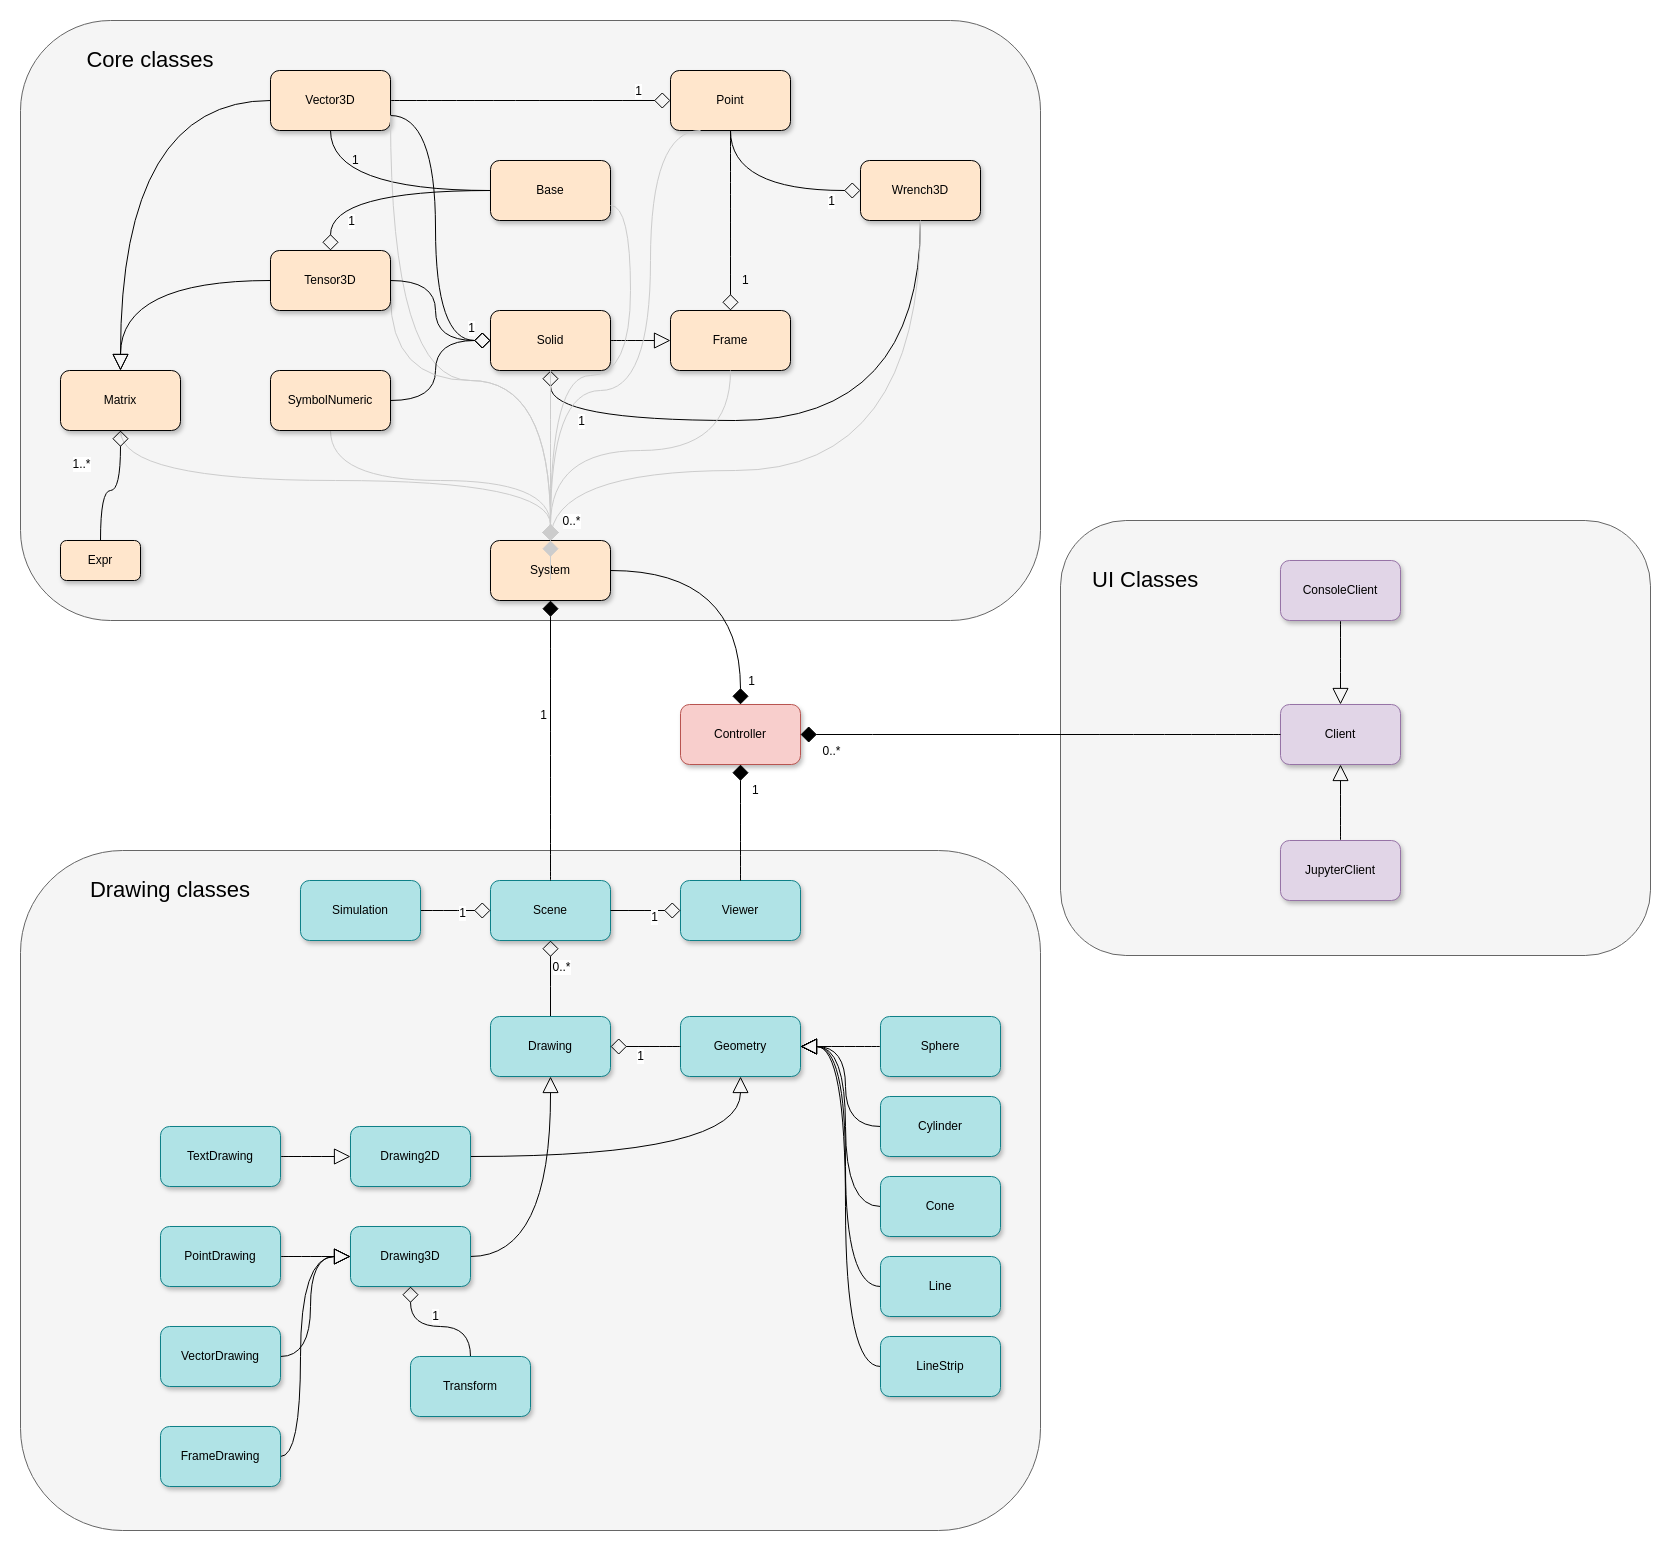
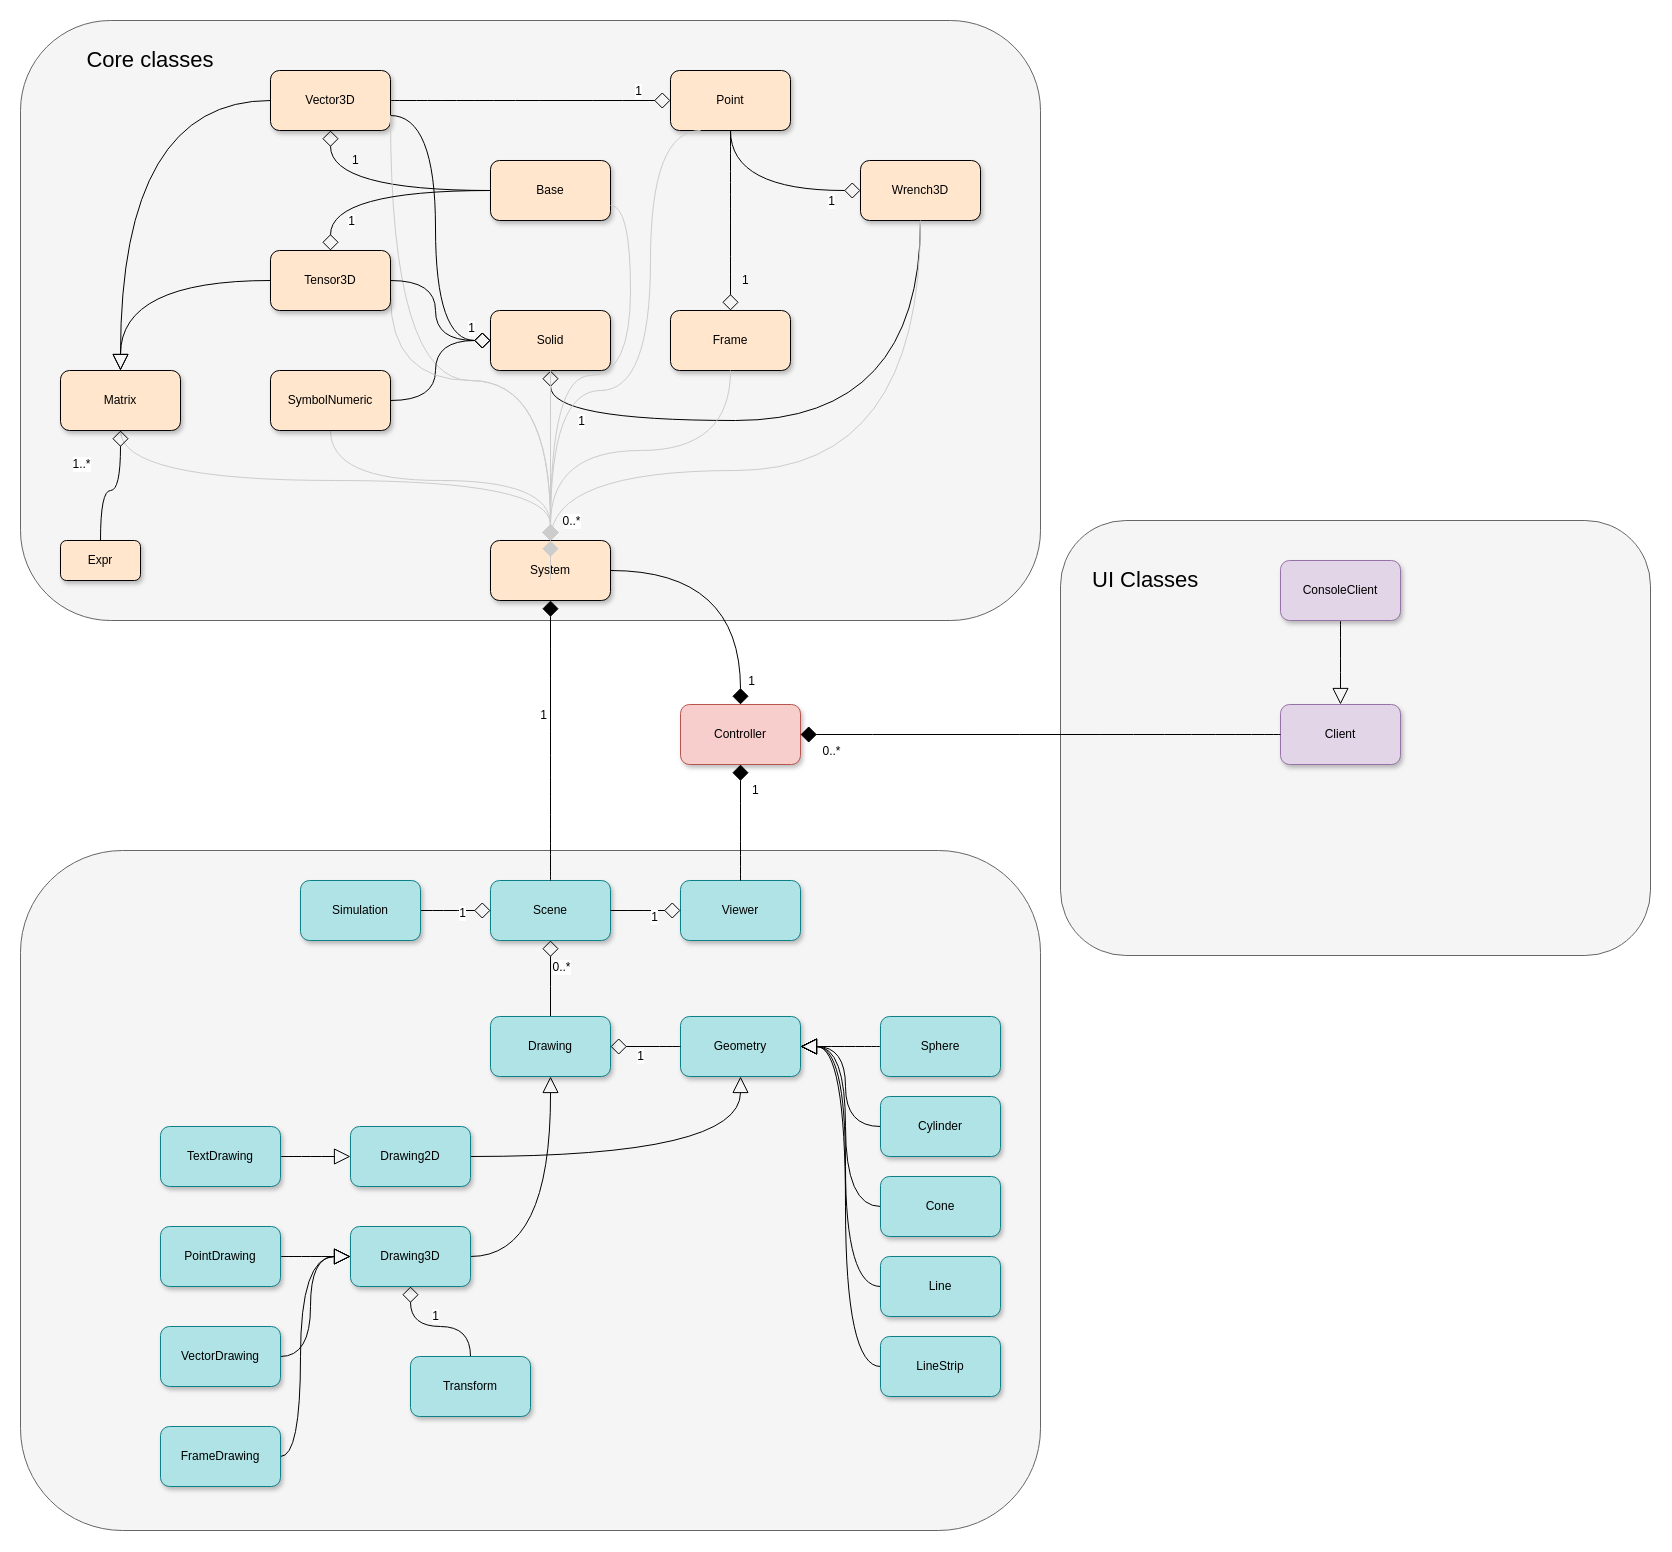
(374, 177) -> (378, 181)
(633, 341) -> none
(1341, 810) -> none
(1341, 871) -> none
(171, 891) -> none
